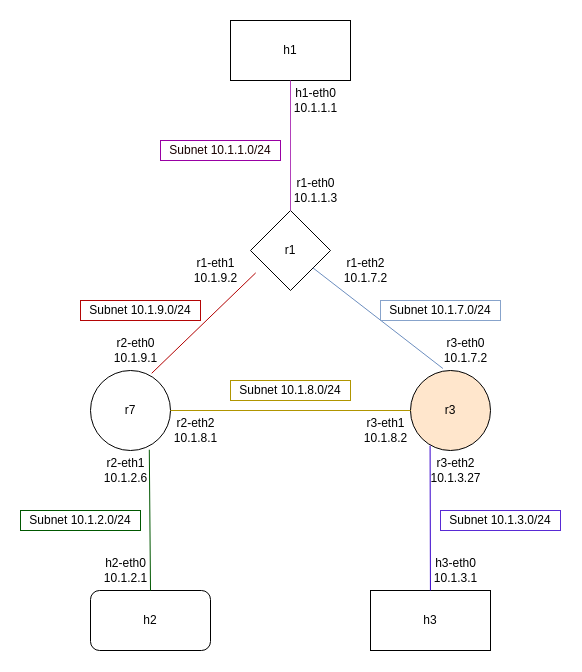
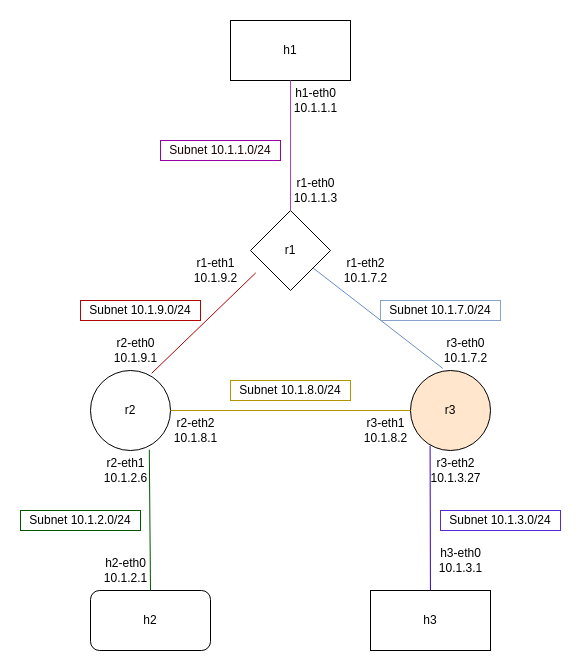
(131, 411) -> (131, 411)
(456, 571) -> (461, 561)
